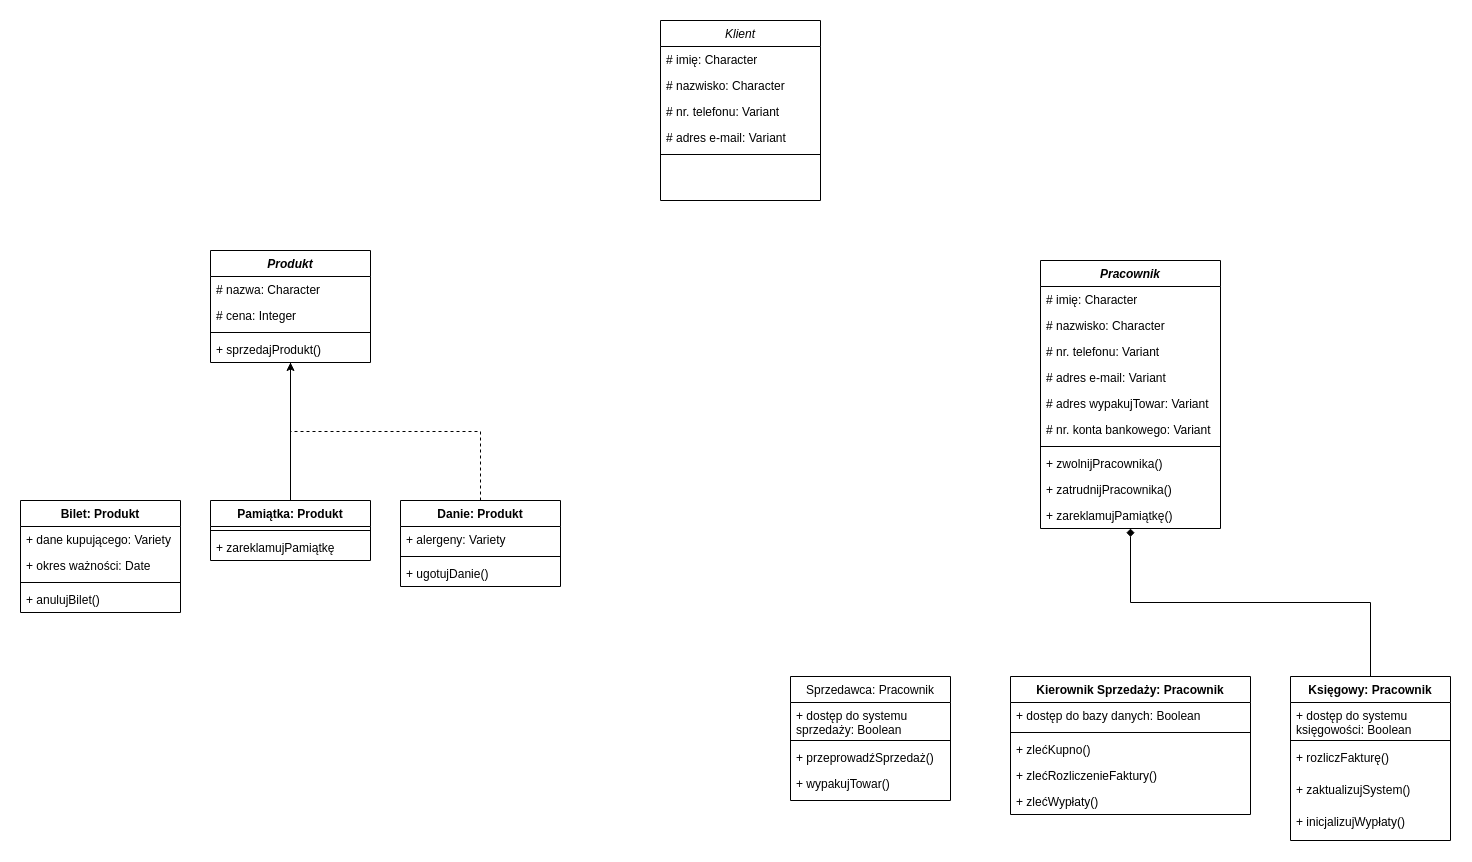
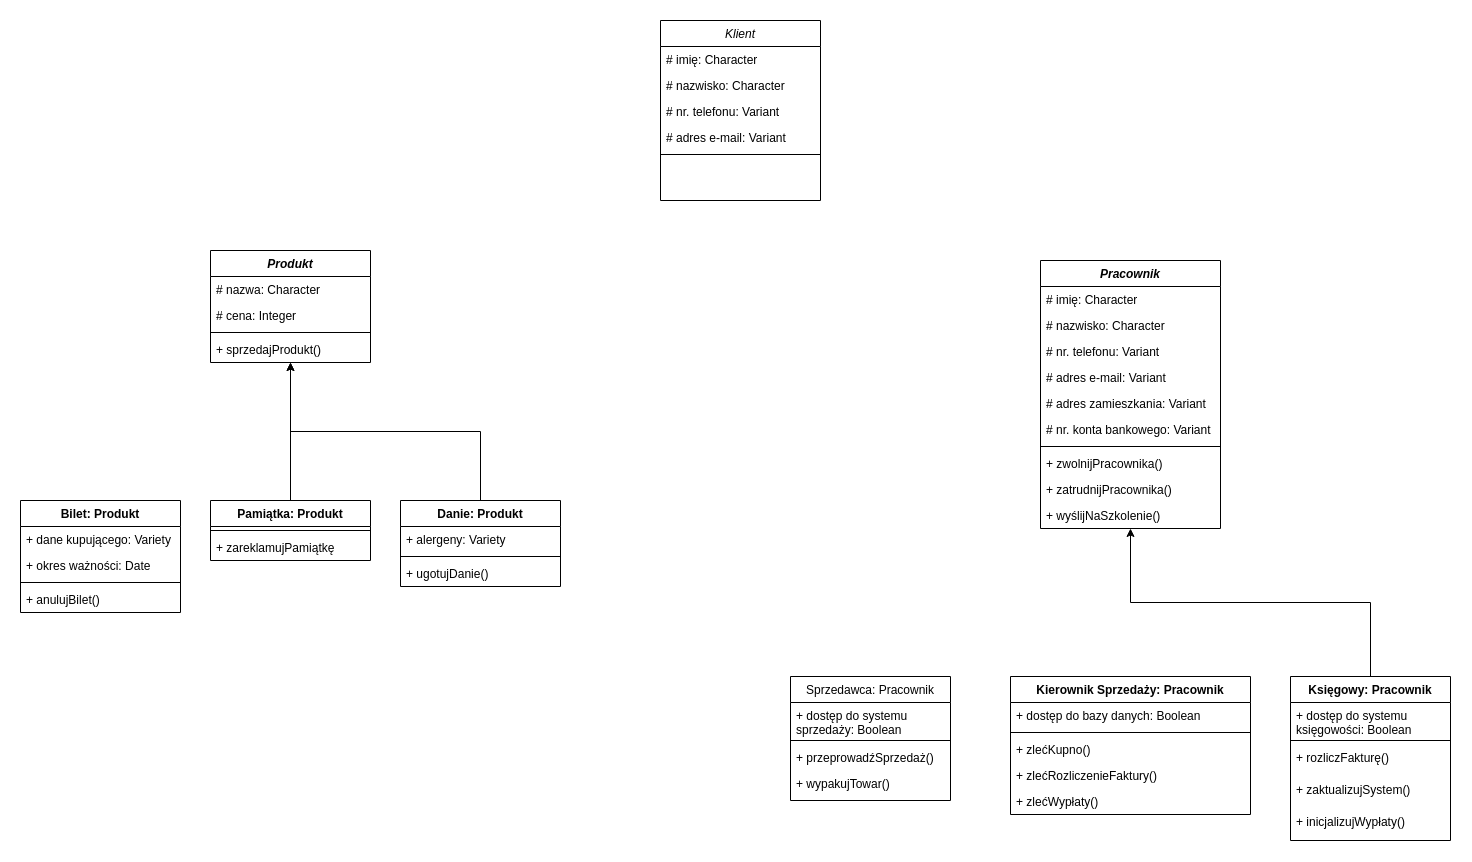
(291, 366) -> (291, 433)
(1132, 412) -> (1132, 412)
(420, 432) -> (420, 432)
(1116, 517) -> (1109, 517)
(1131, 537) -> (1131, 536)
